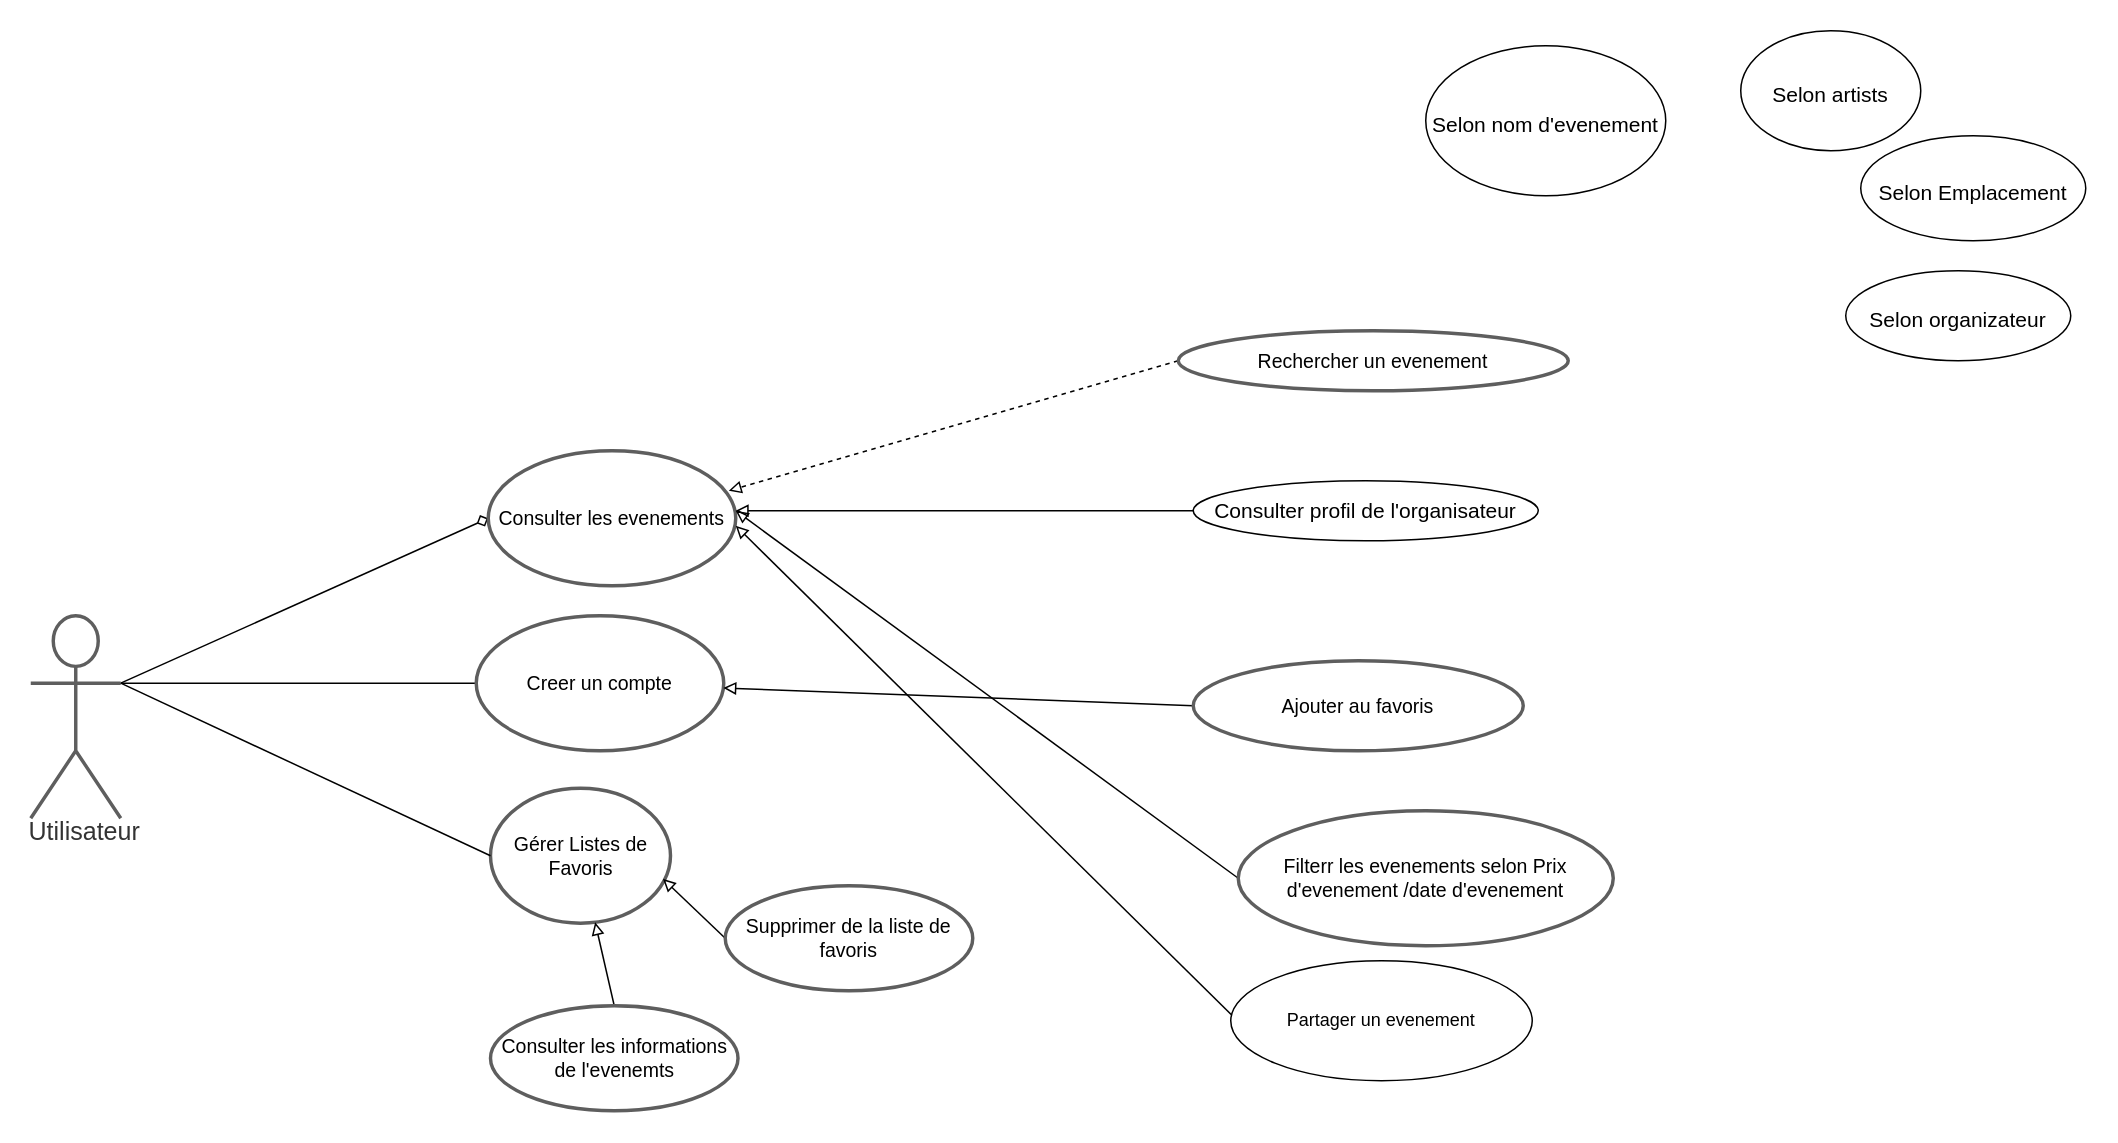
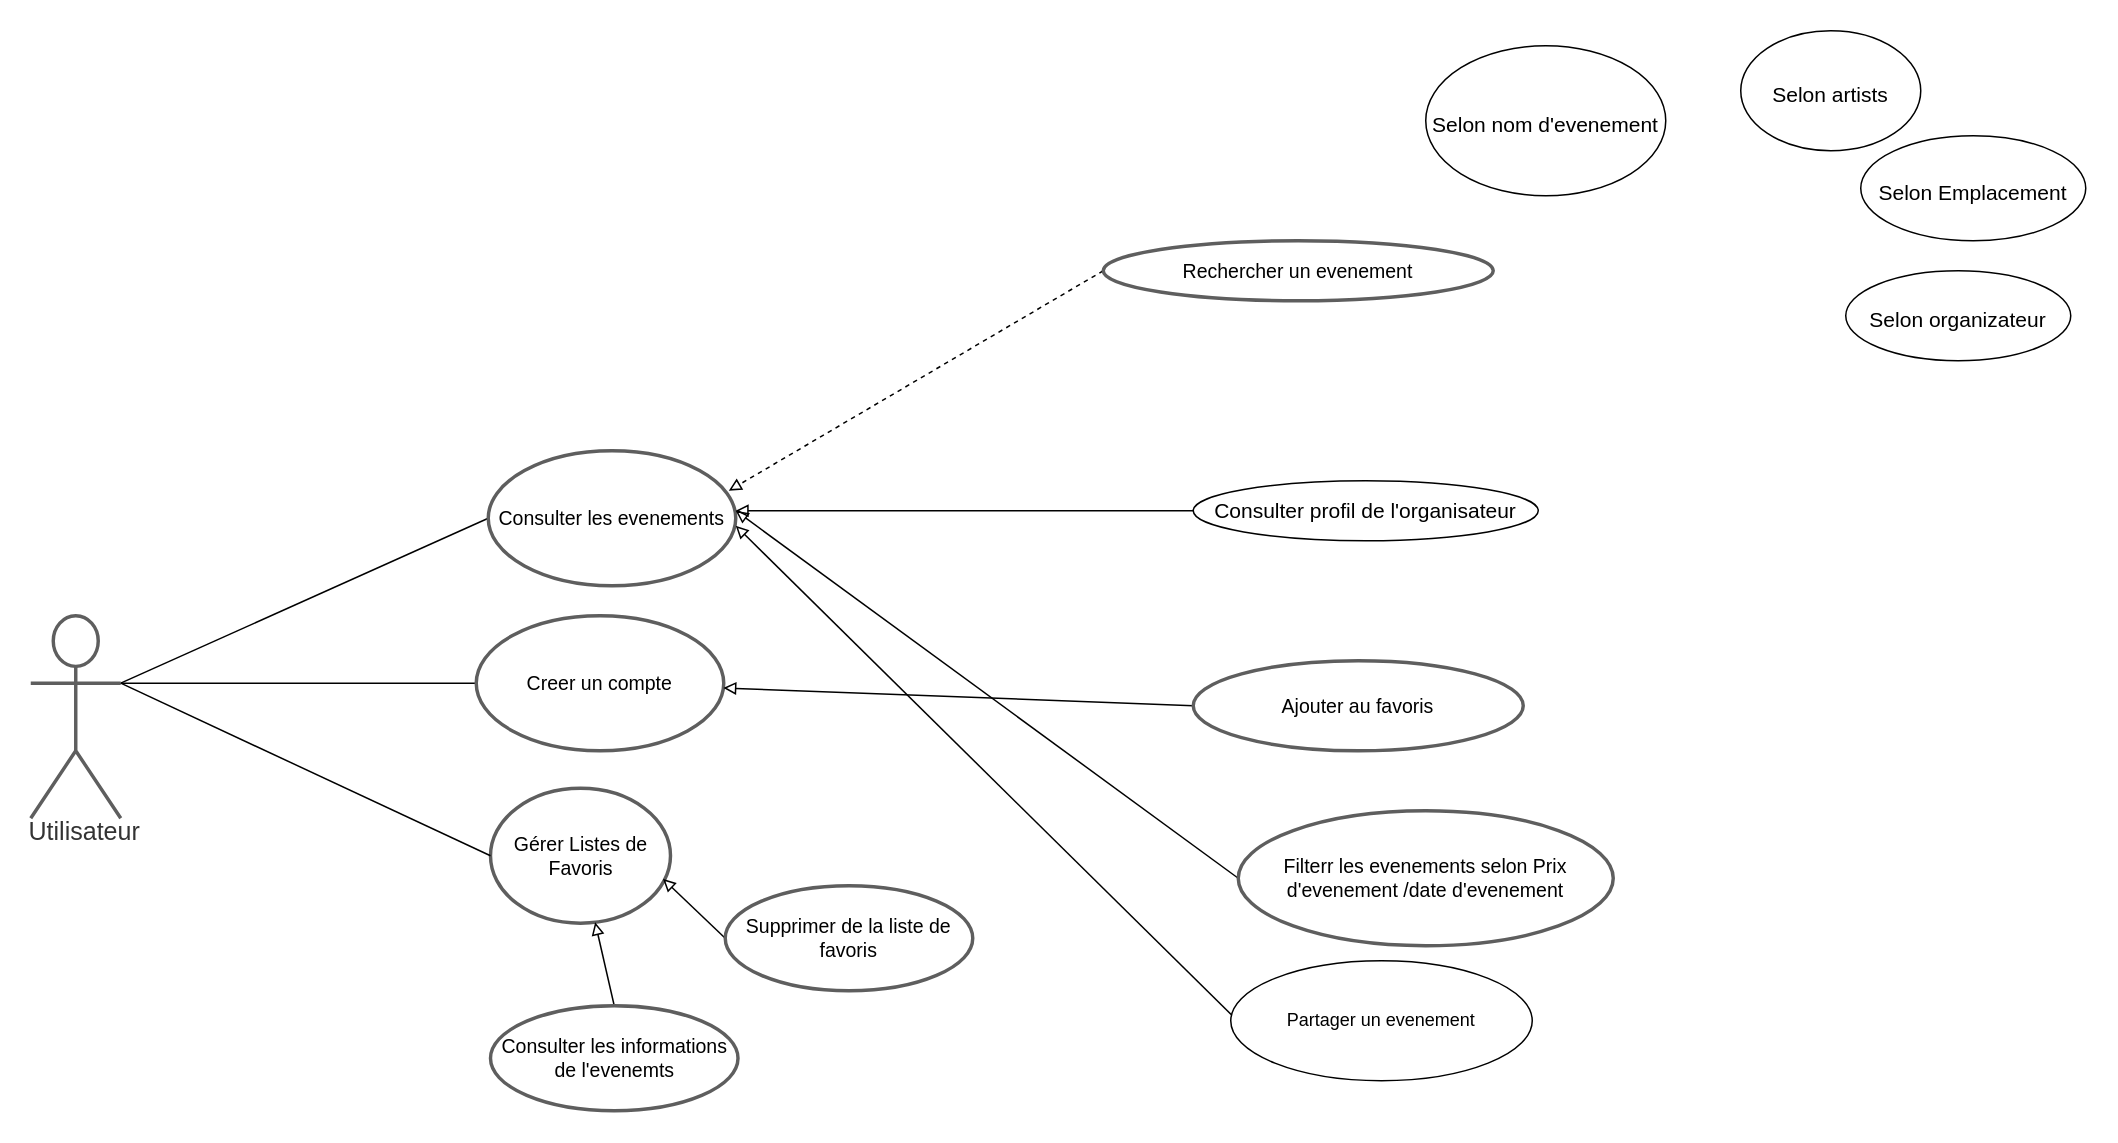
(1373, 361) -> (1298, 271)
(477, 523) -> (483, 521)
